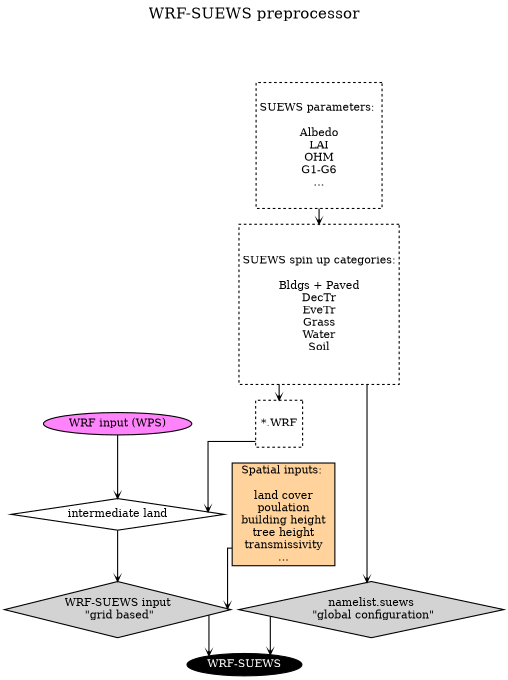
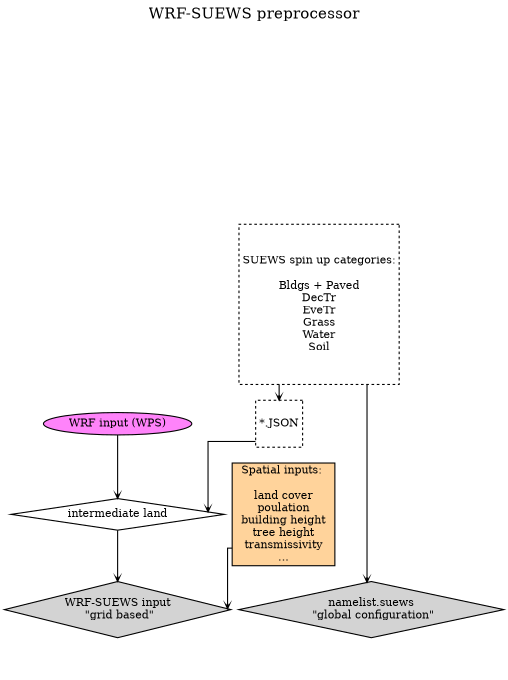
(319, 145) -> none
(279, 424) -> (279, 424)
(244, 665) -> none
